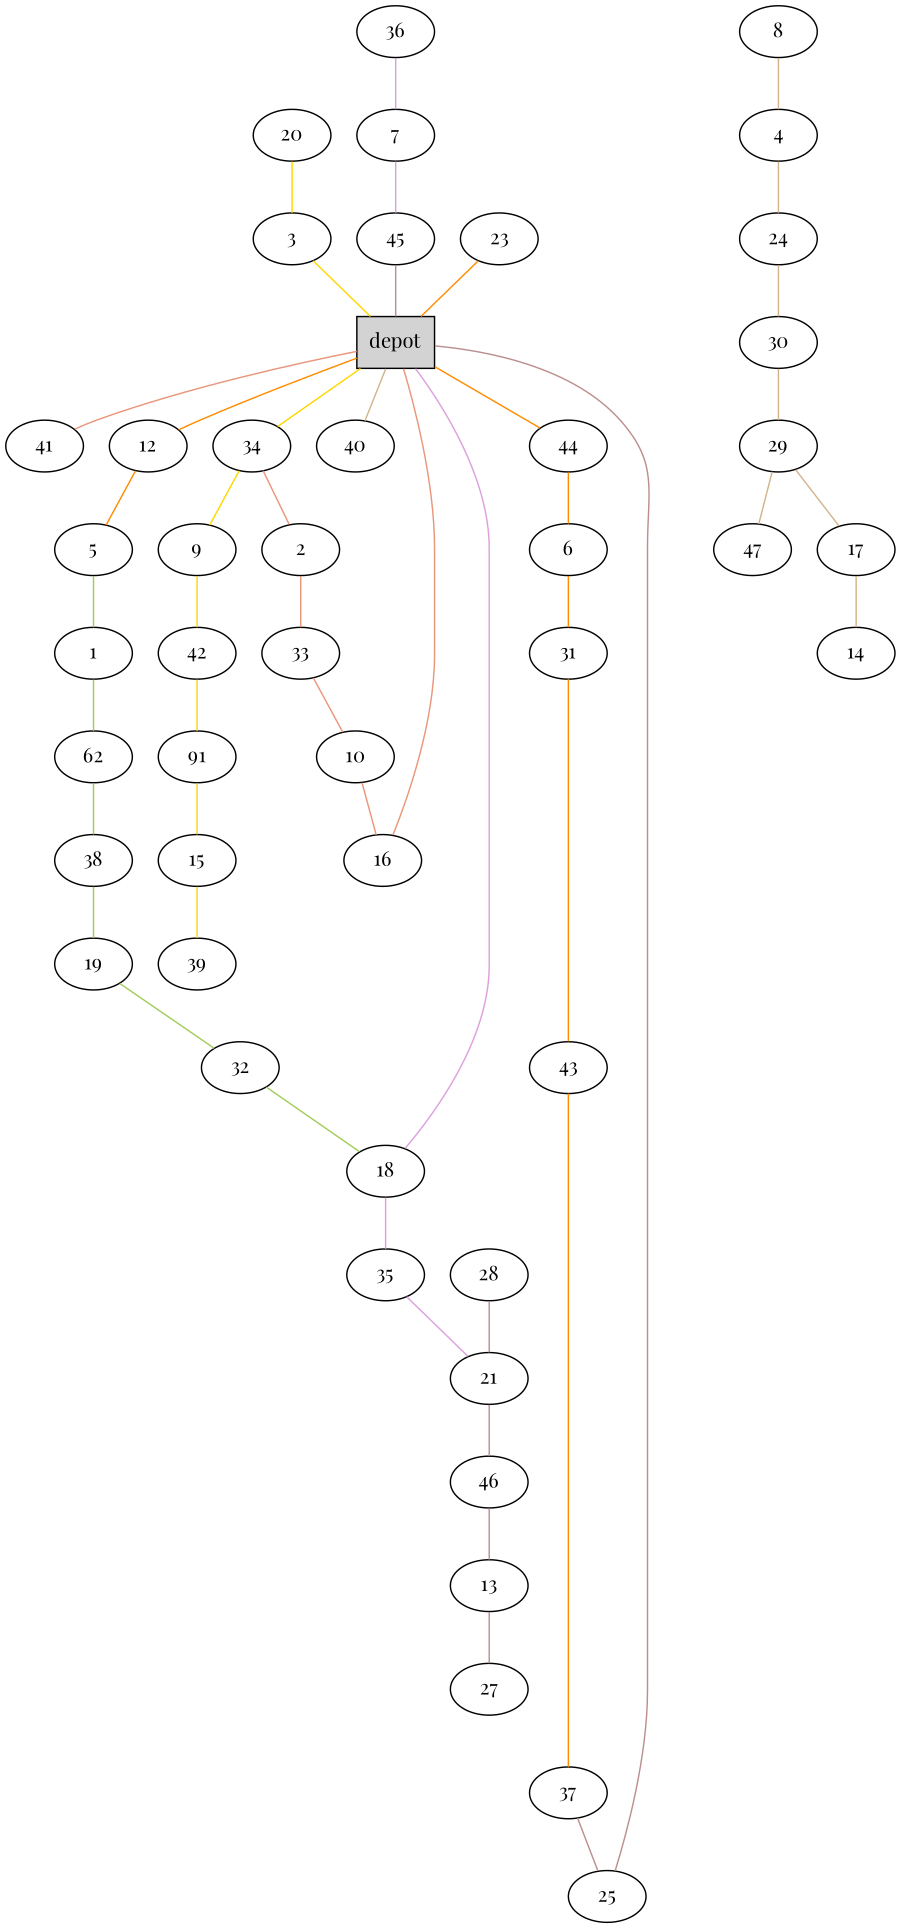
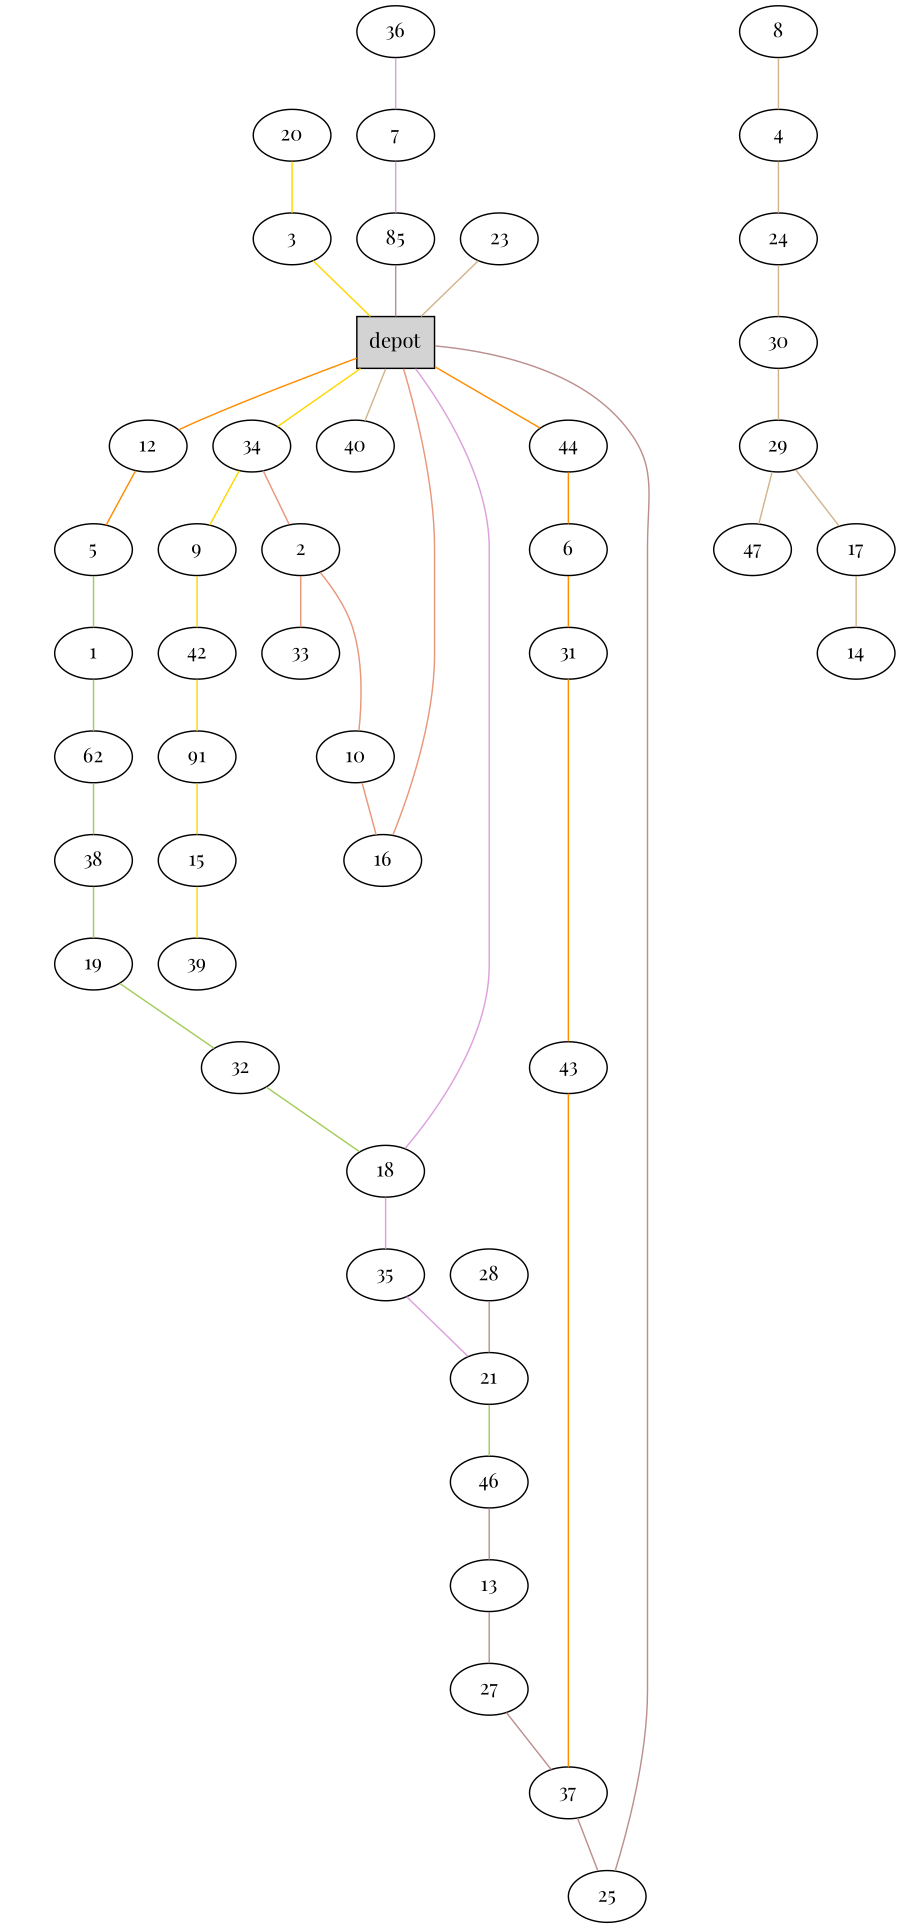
(396, 239) -> (396, 239)
(450, 289) -> (450, 289)
(45, 446) -> none
(328, 705) -> (357, 647)
(489, 1430) -> (489, 1430)
none -> (529, 1741)
